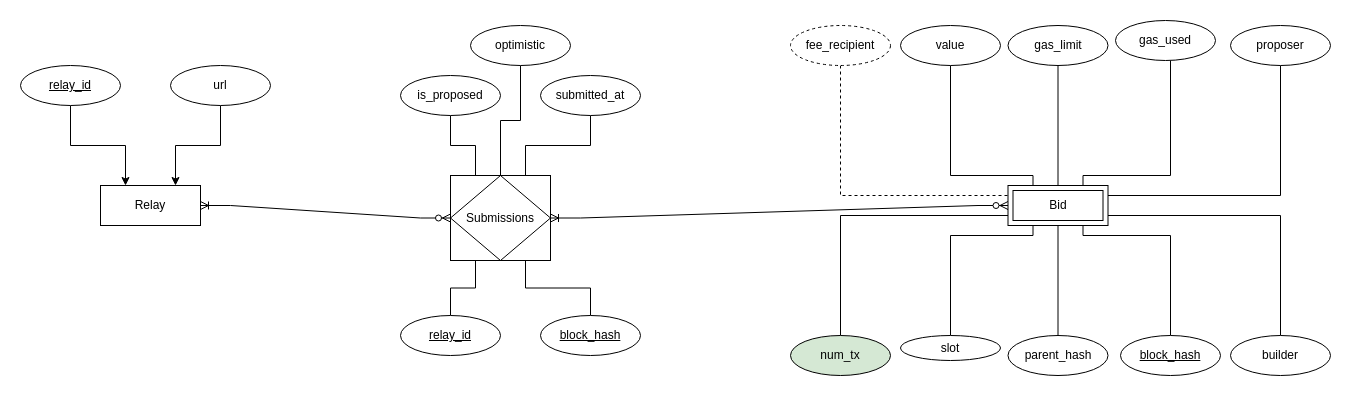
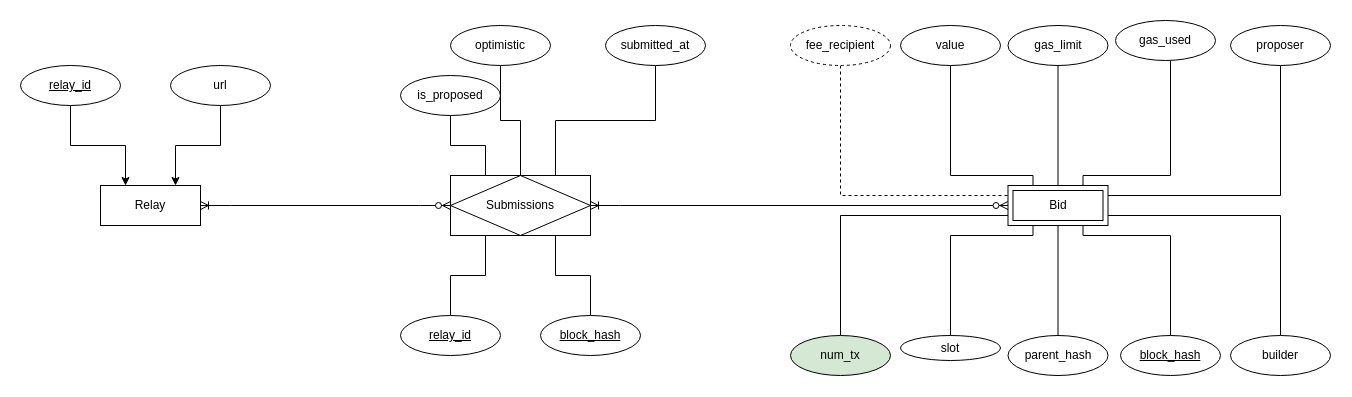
(521, 46) -> (501, 46)
(591, 96) -> (656, 46)
(501, 218) -> (521, 206)
